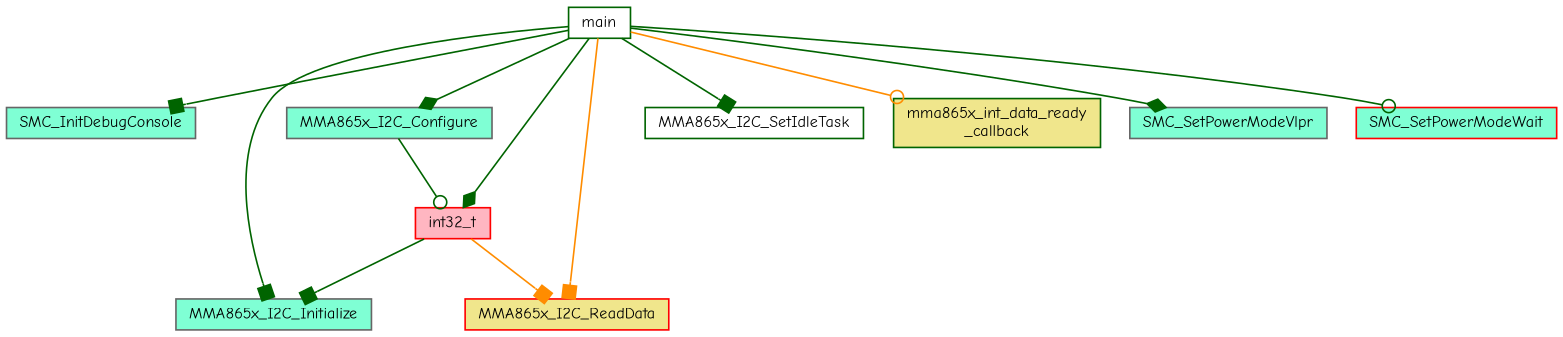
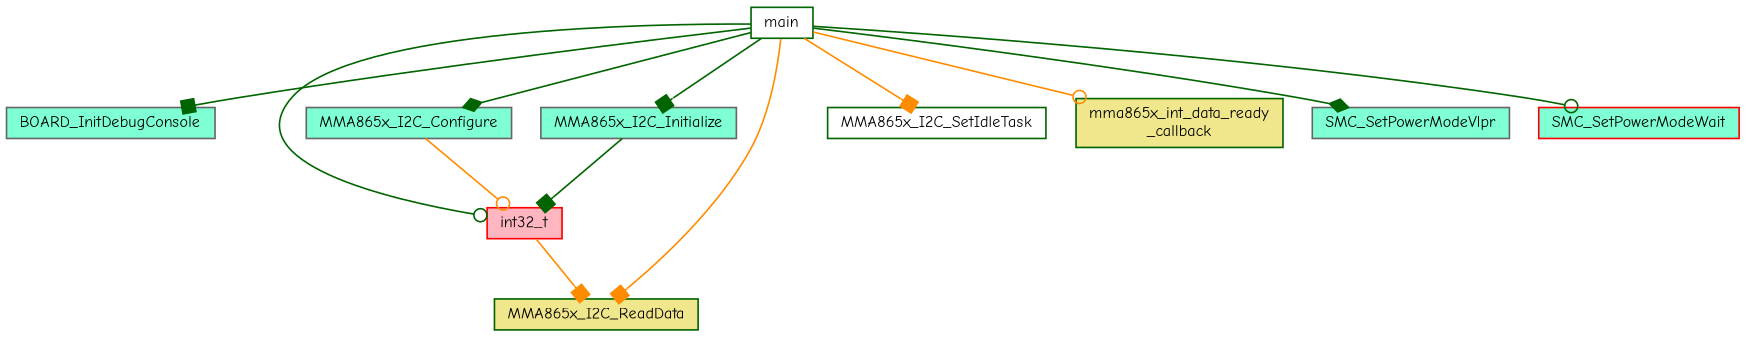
(670, 69) -> (852, 69)
(532, 115) -> (390, 54)
(101, 123) -> (111, 123)
(418, 168) -> (462, 169)
(371, 265) -> (588, 168)
(567, 314) -> (596, 314)
